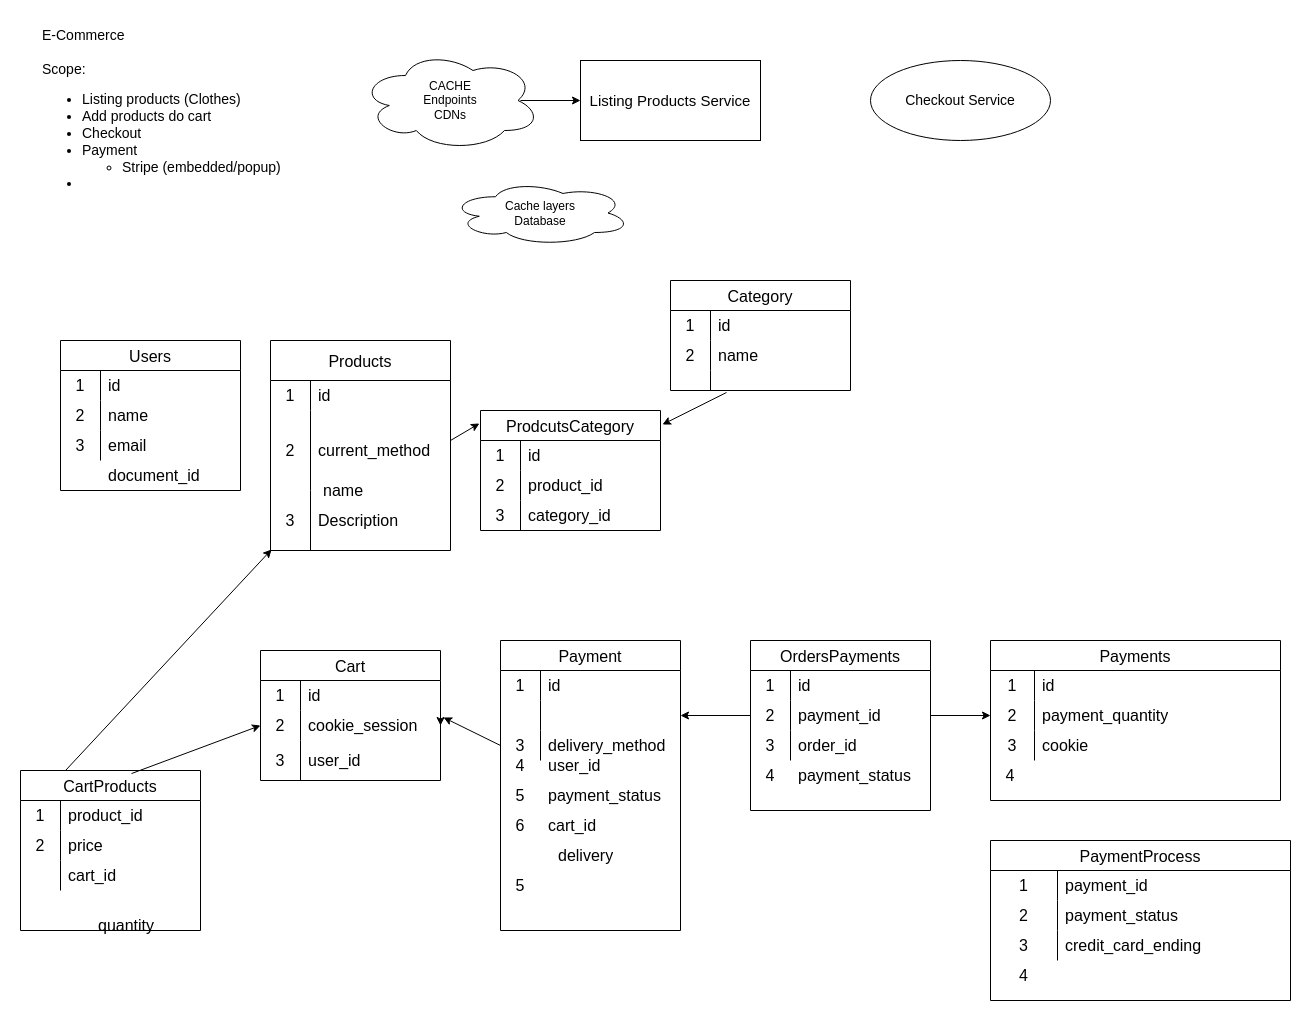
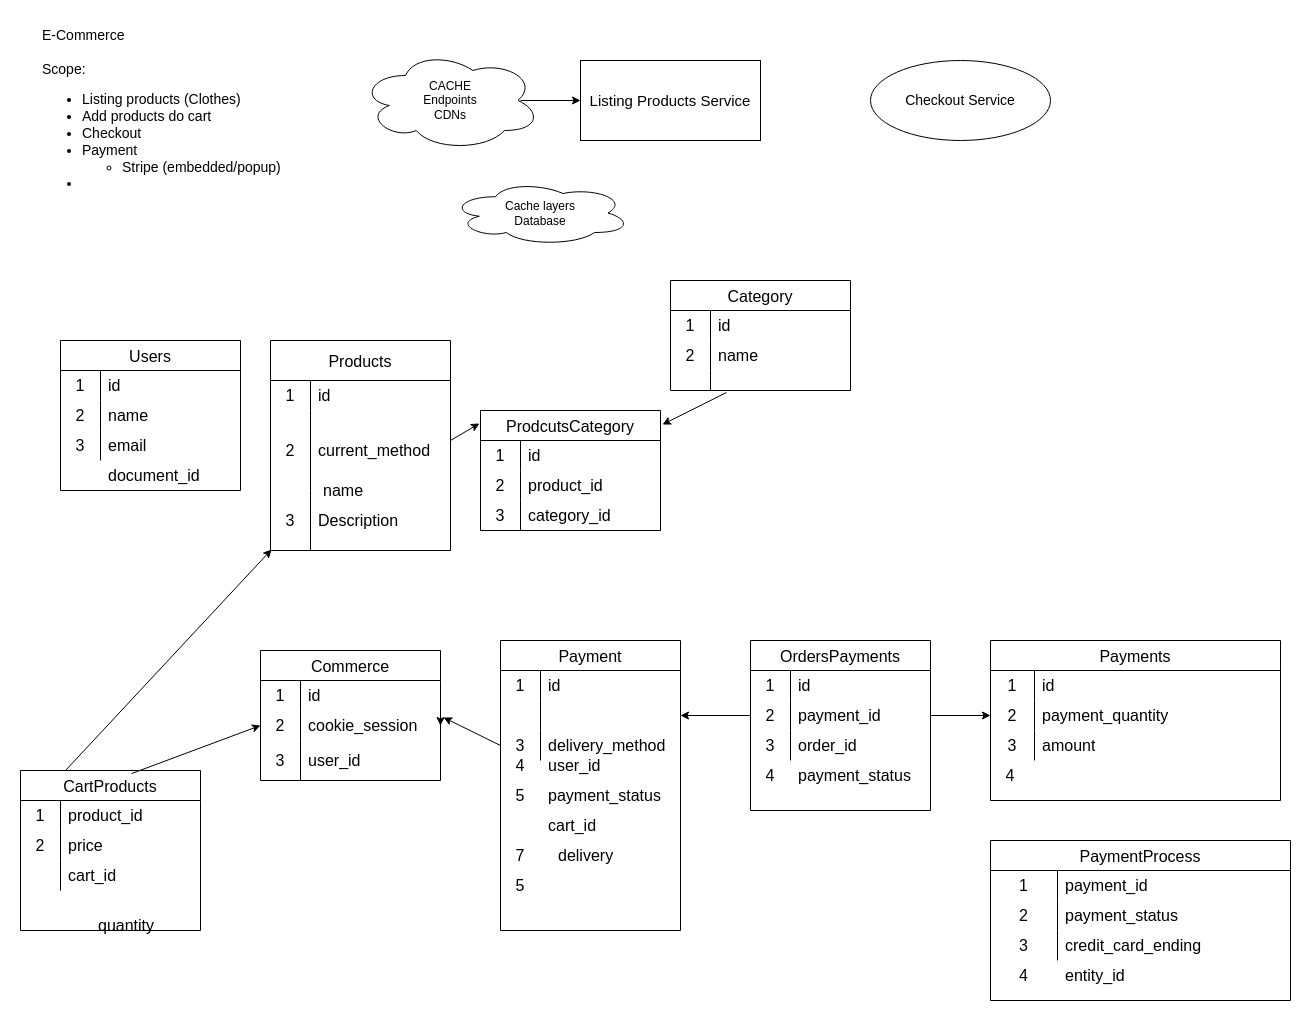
(350, 667) -> (350, 667)
(1067, 746) -> (1069, 746)
(521, 826) -> none
none -> (521, 856)
none -> (1174, 976)
